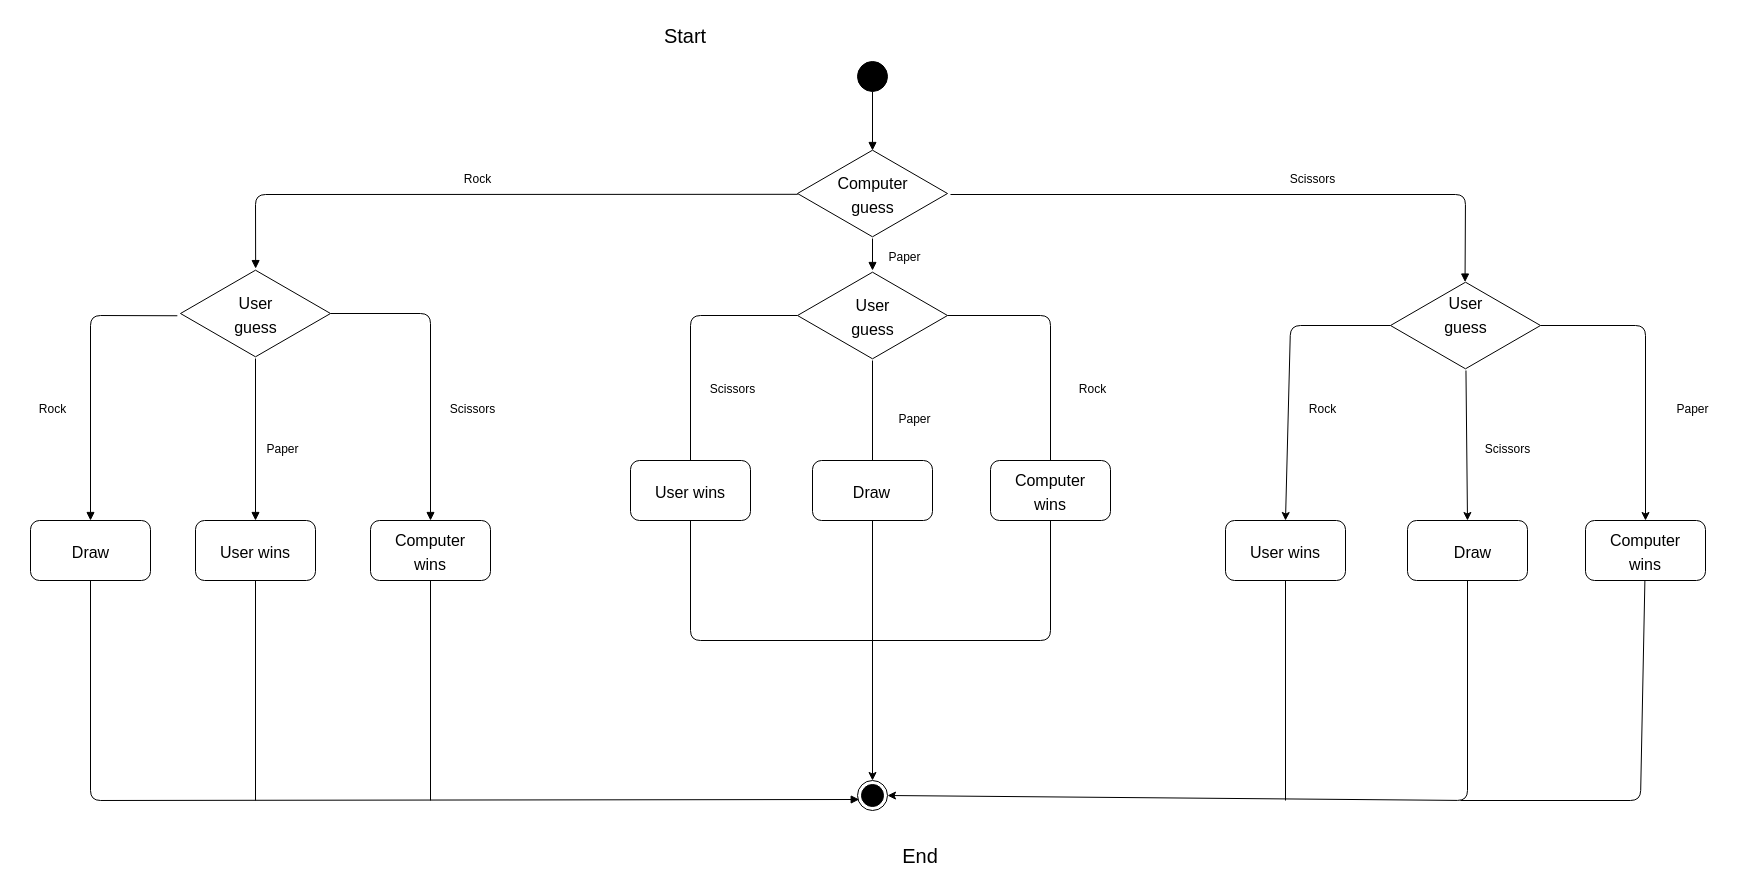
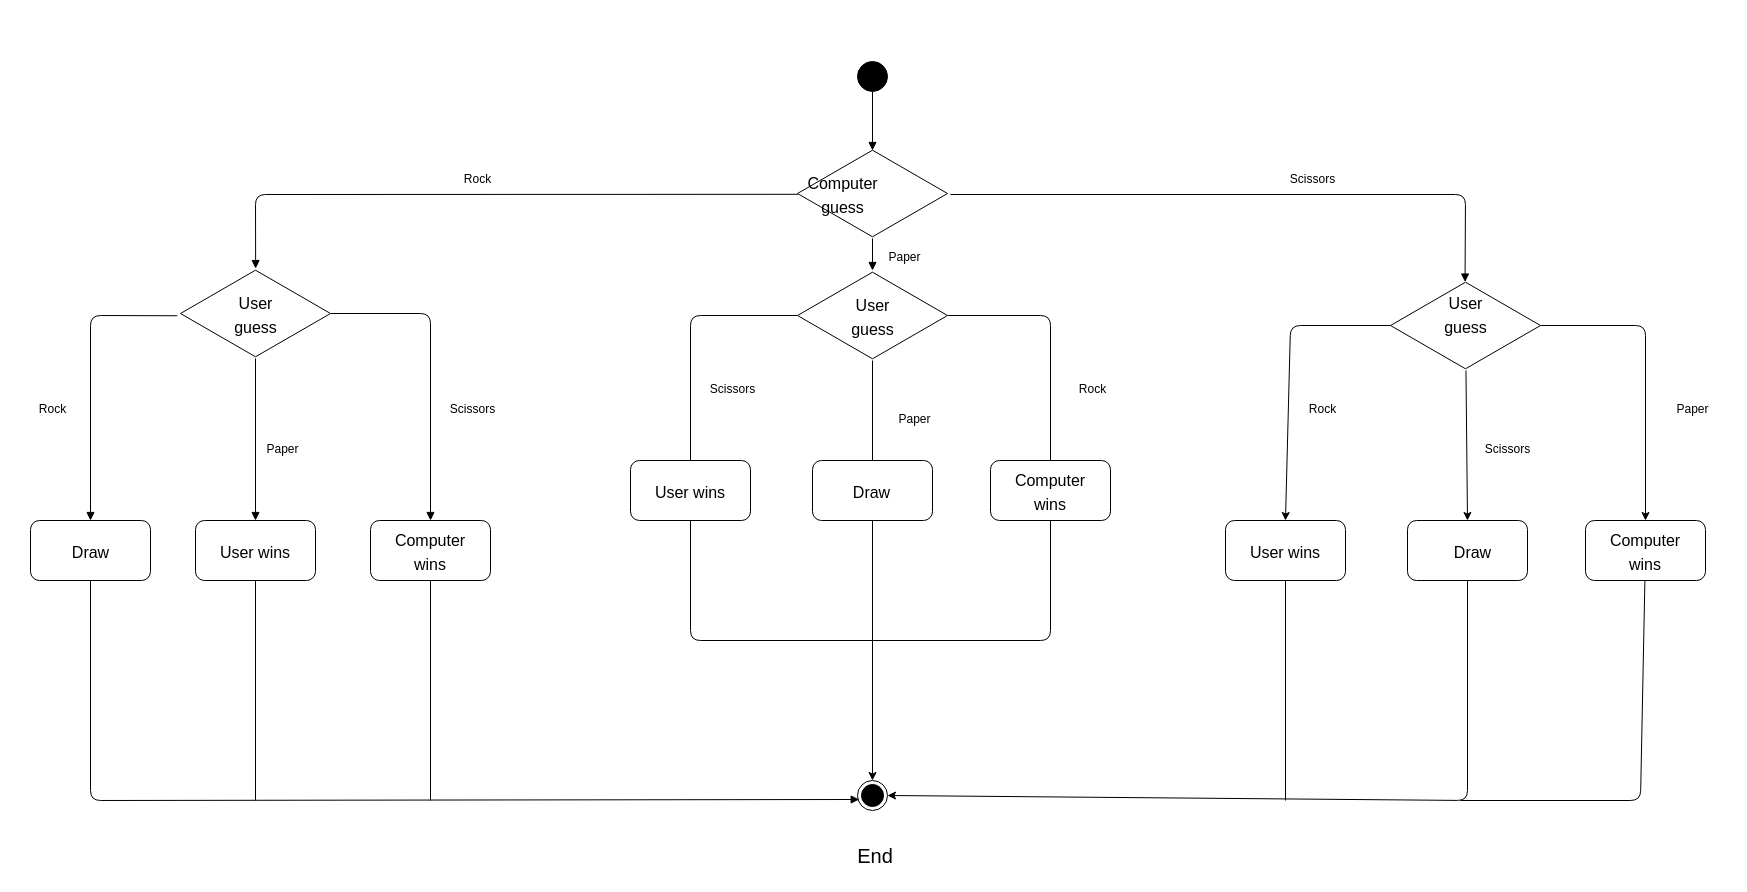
(686, 36) -> none
(873, 194) -> (843, 194)
(920, 856) -> (875, 856)
